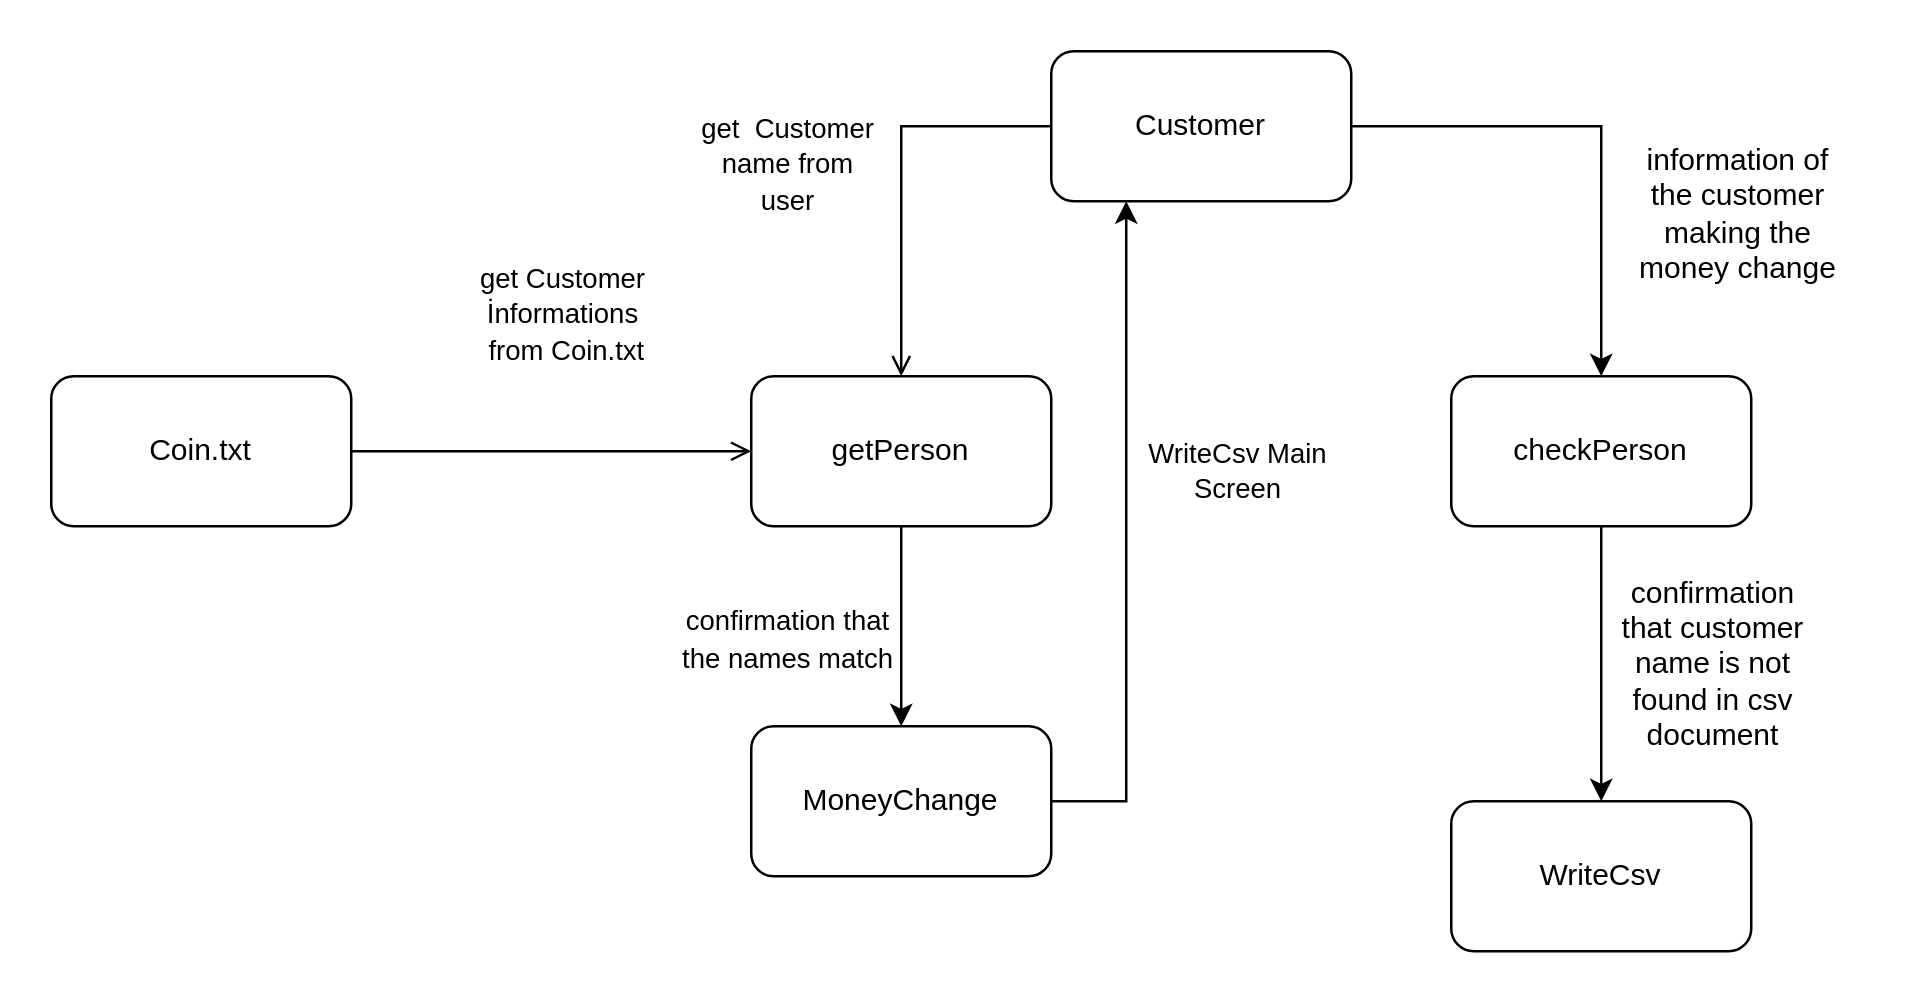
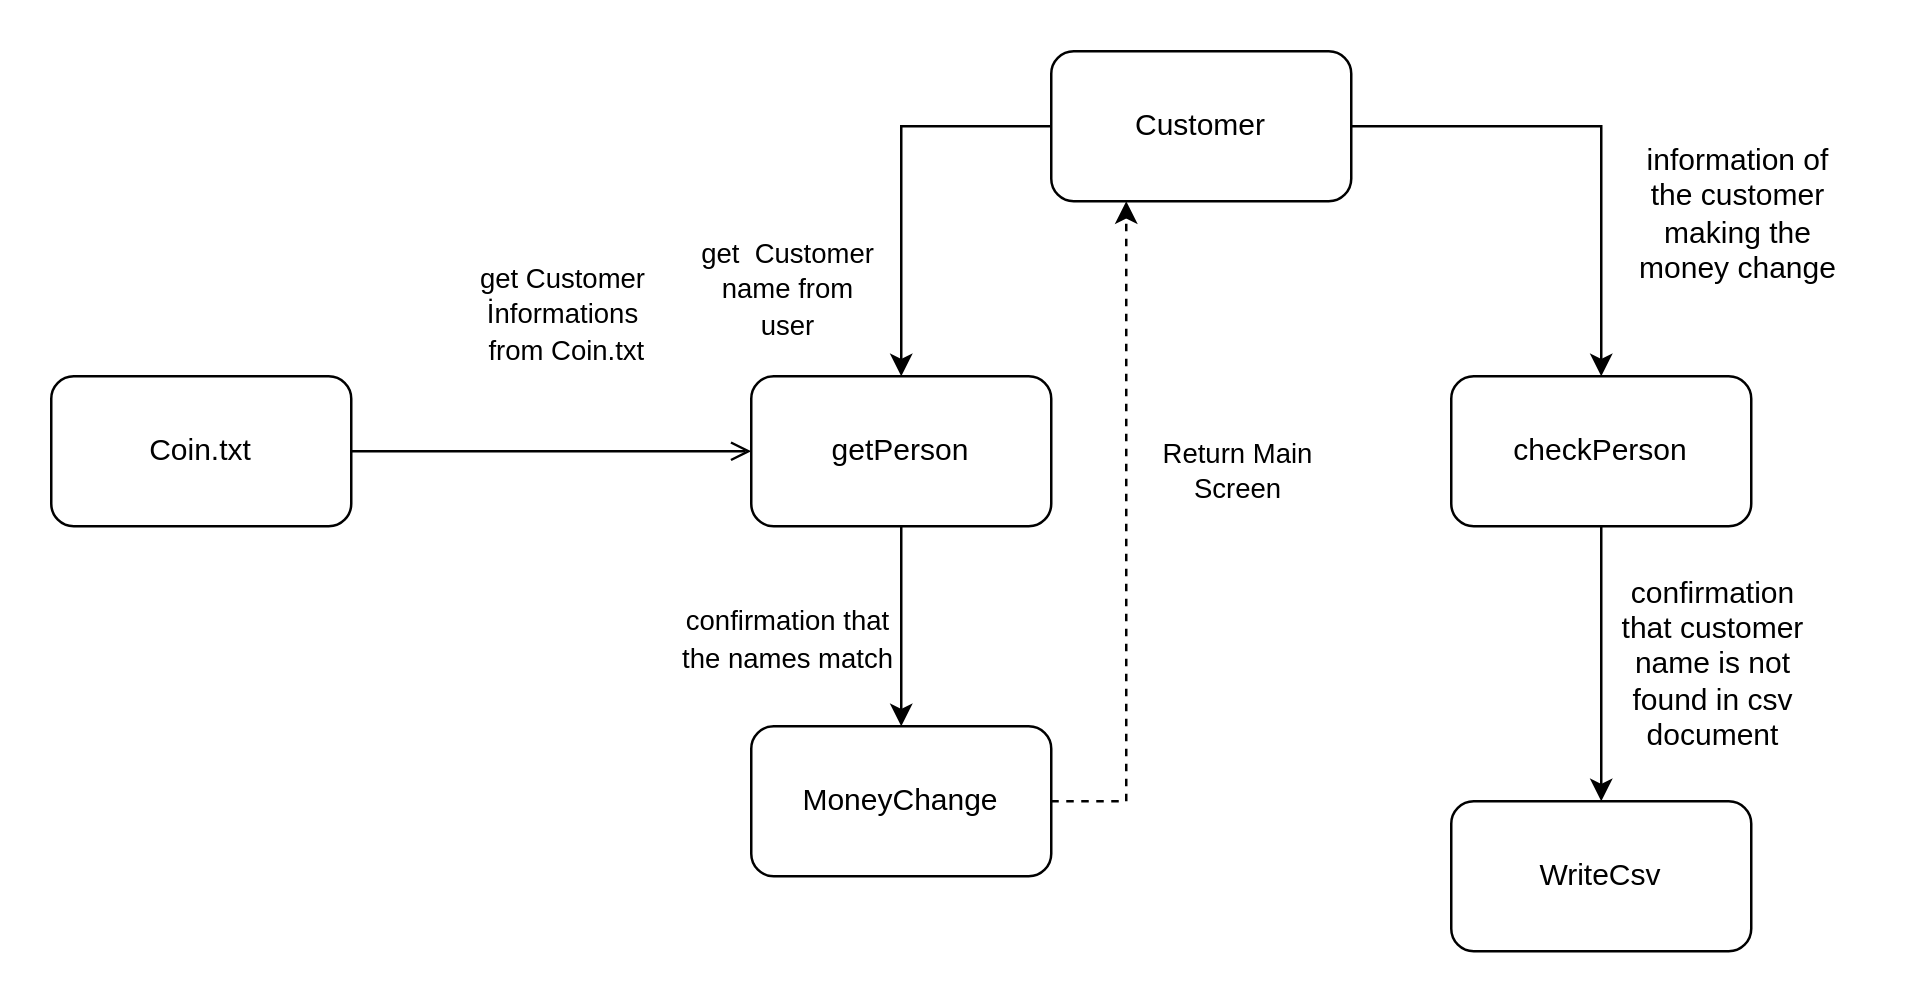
(789, 164) -> (789, 289)
(901, 362) -> (901, 358)
(1239, 489) -> (1239, 489)
(1126, 544) -> (1126, 544)
